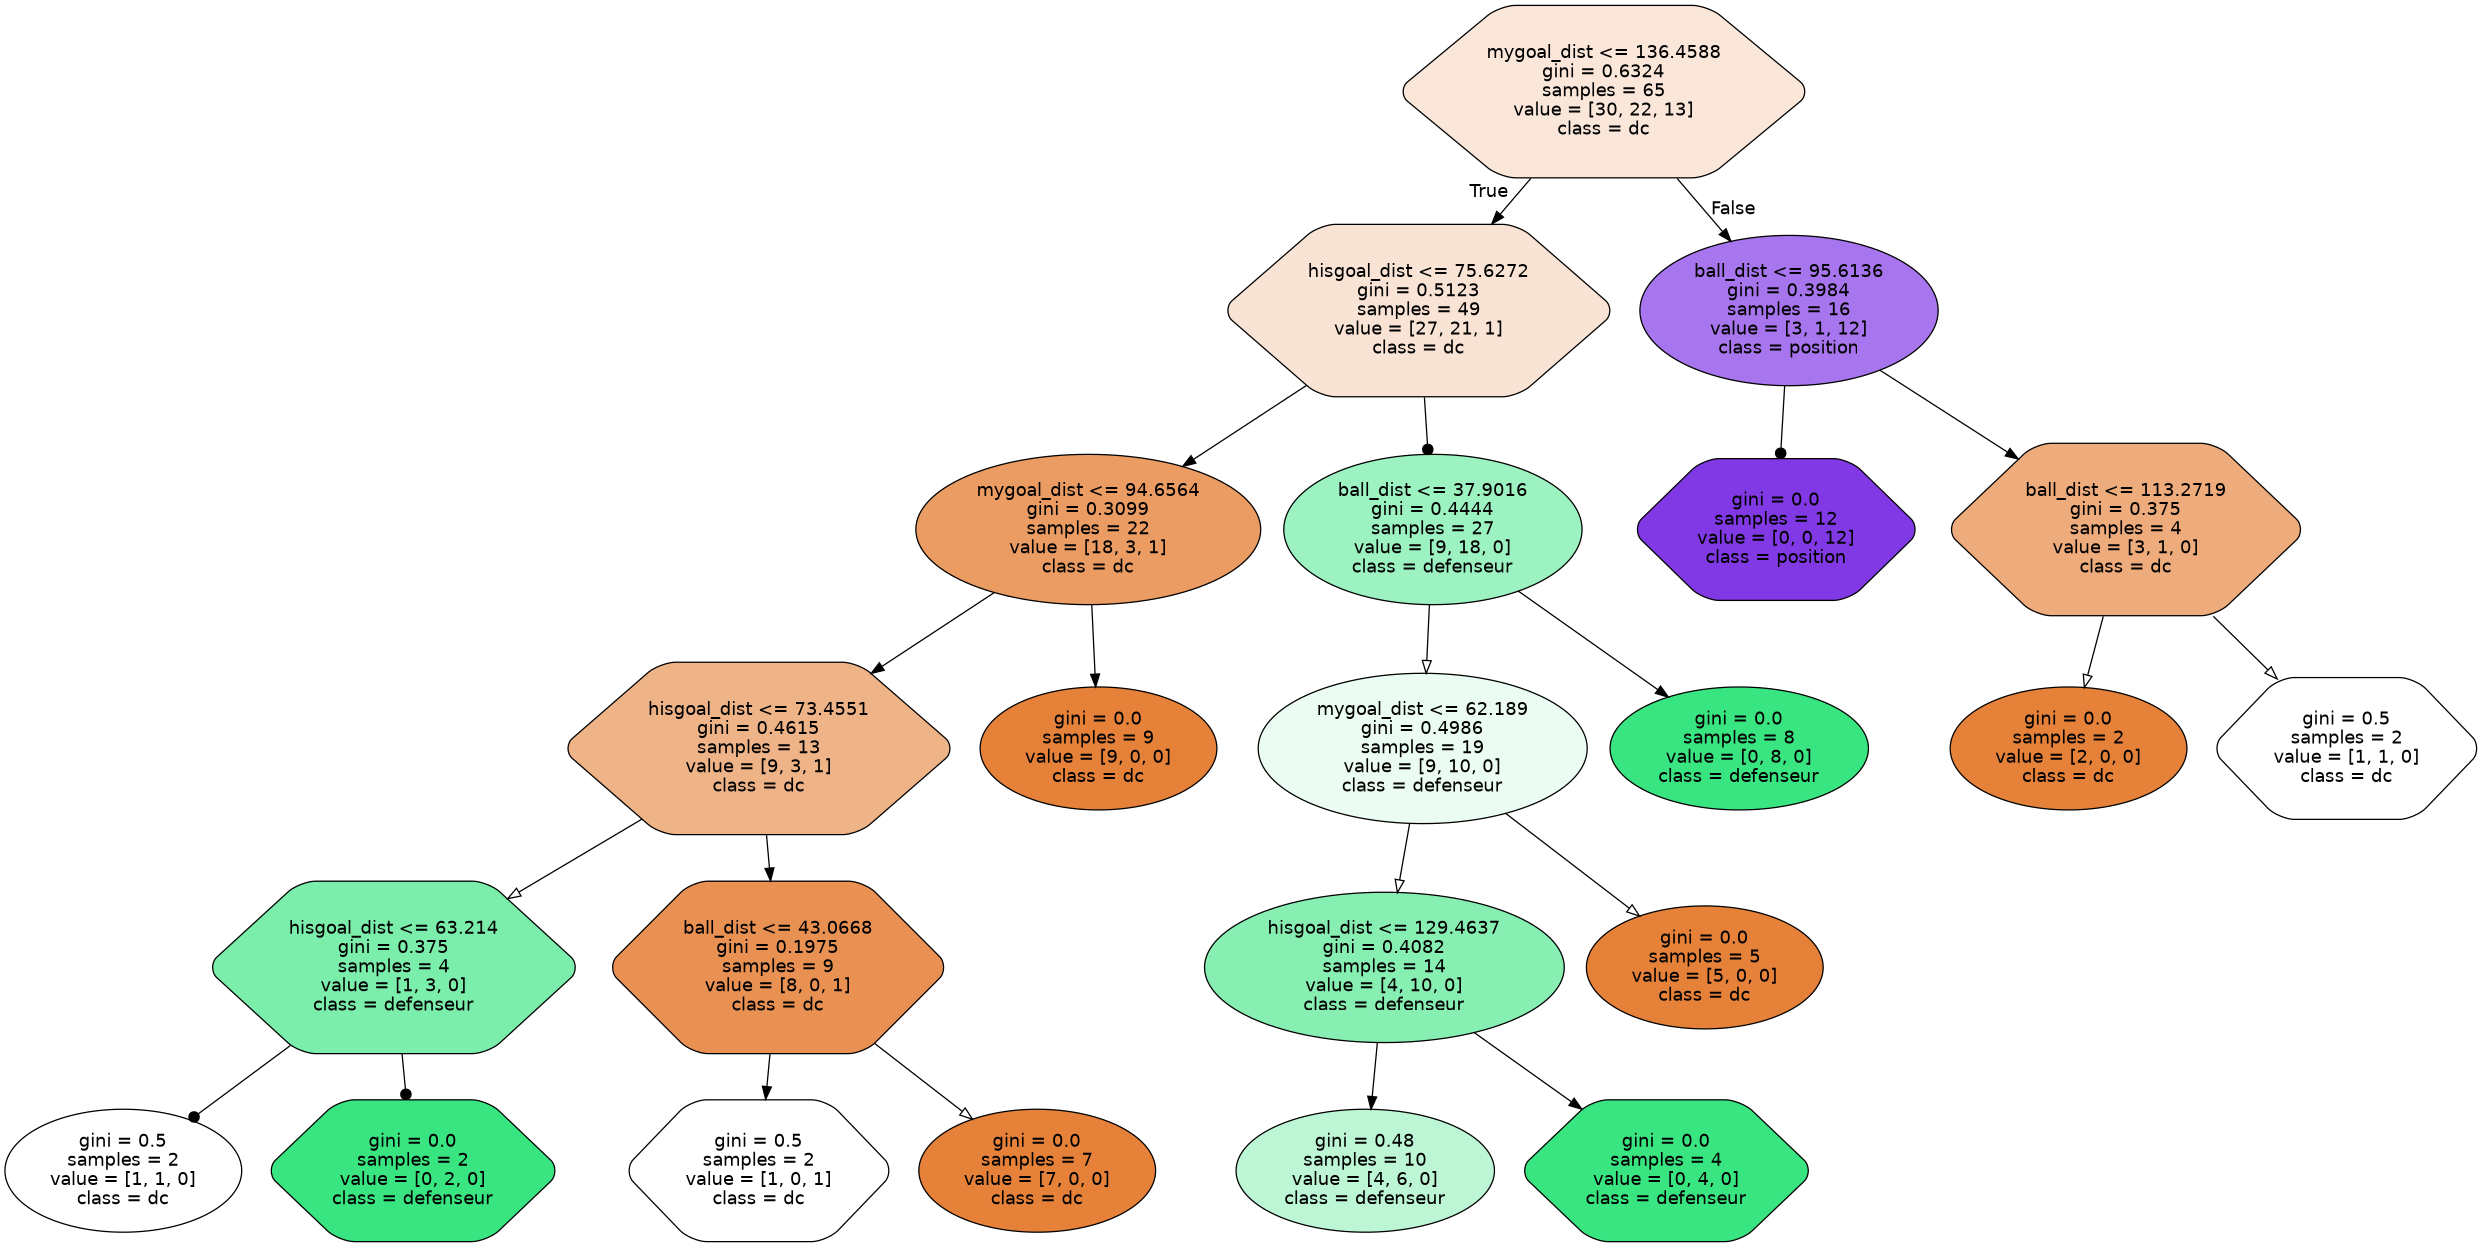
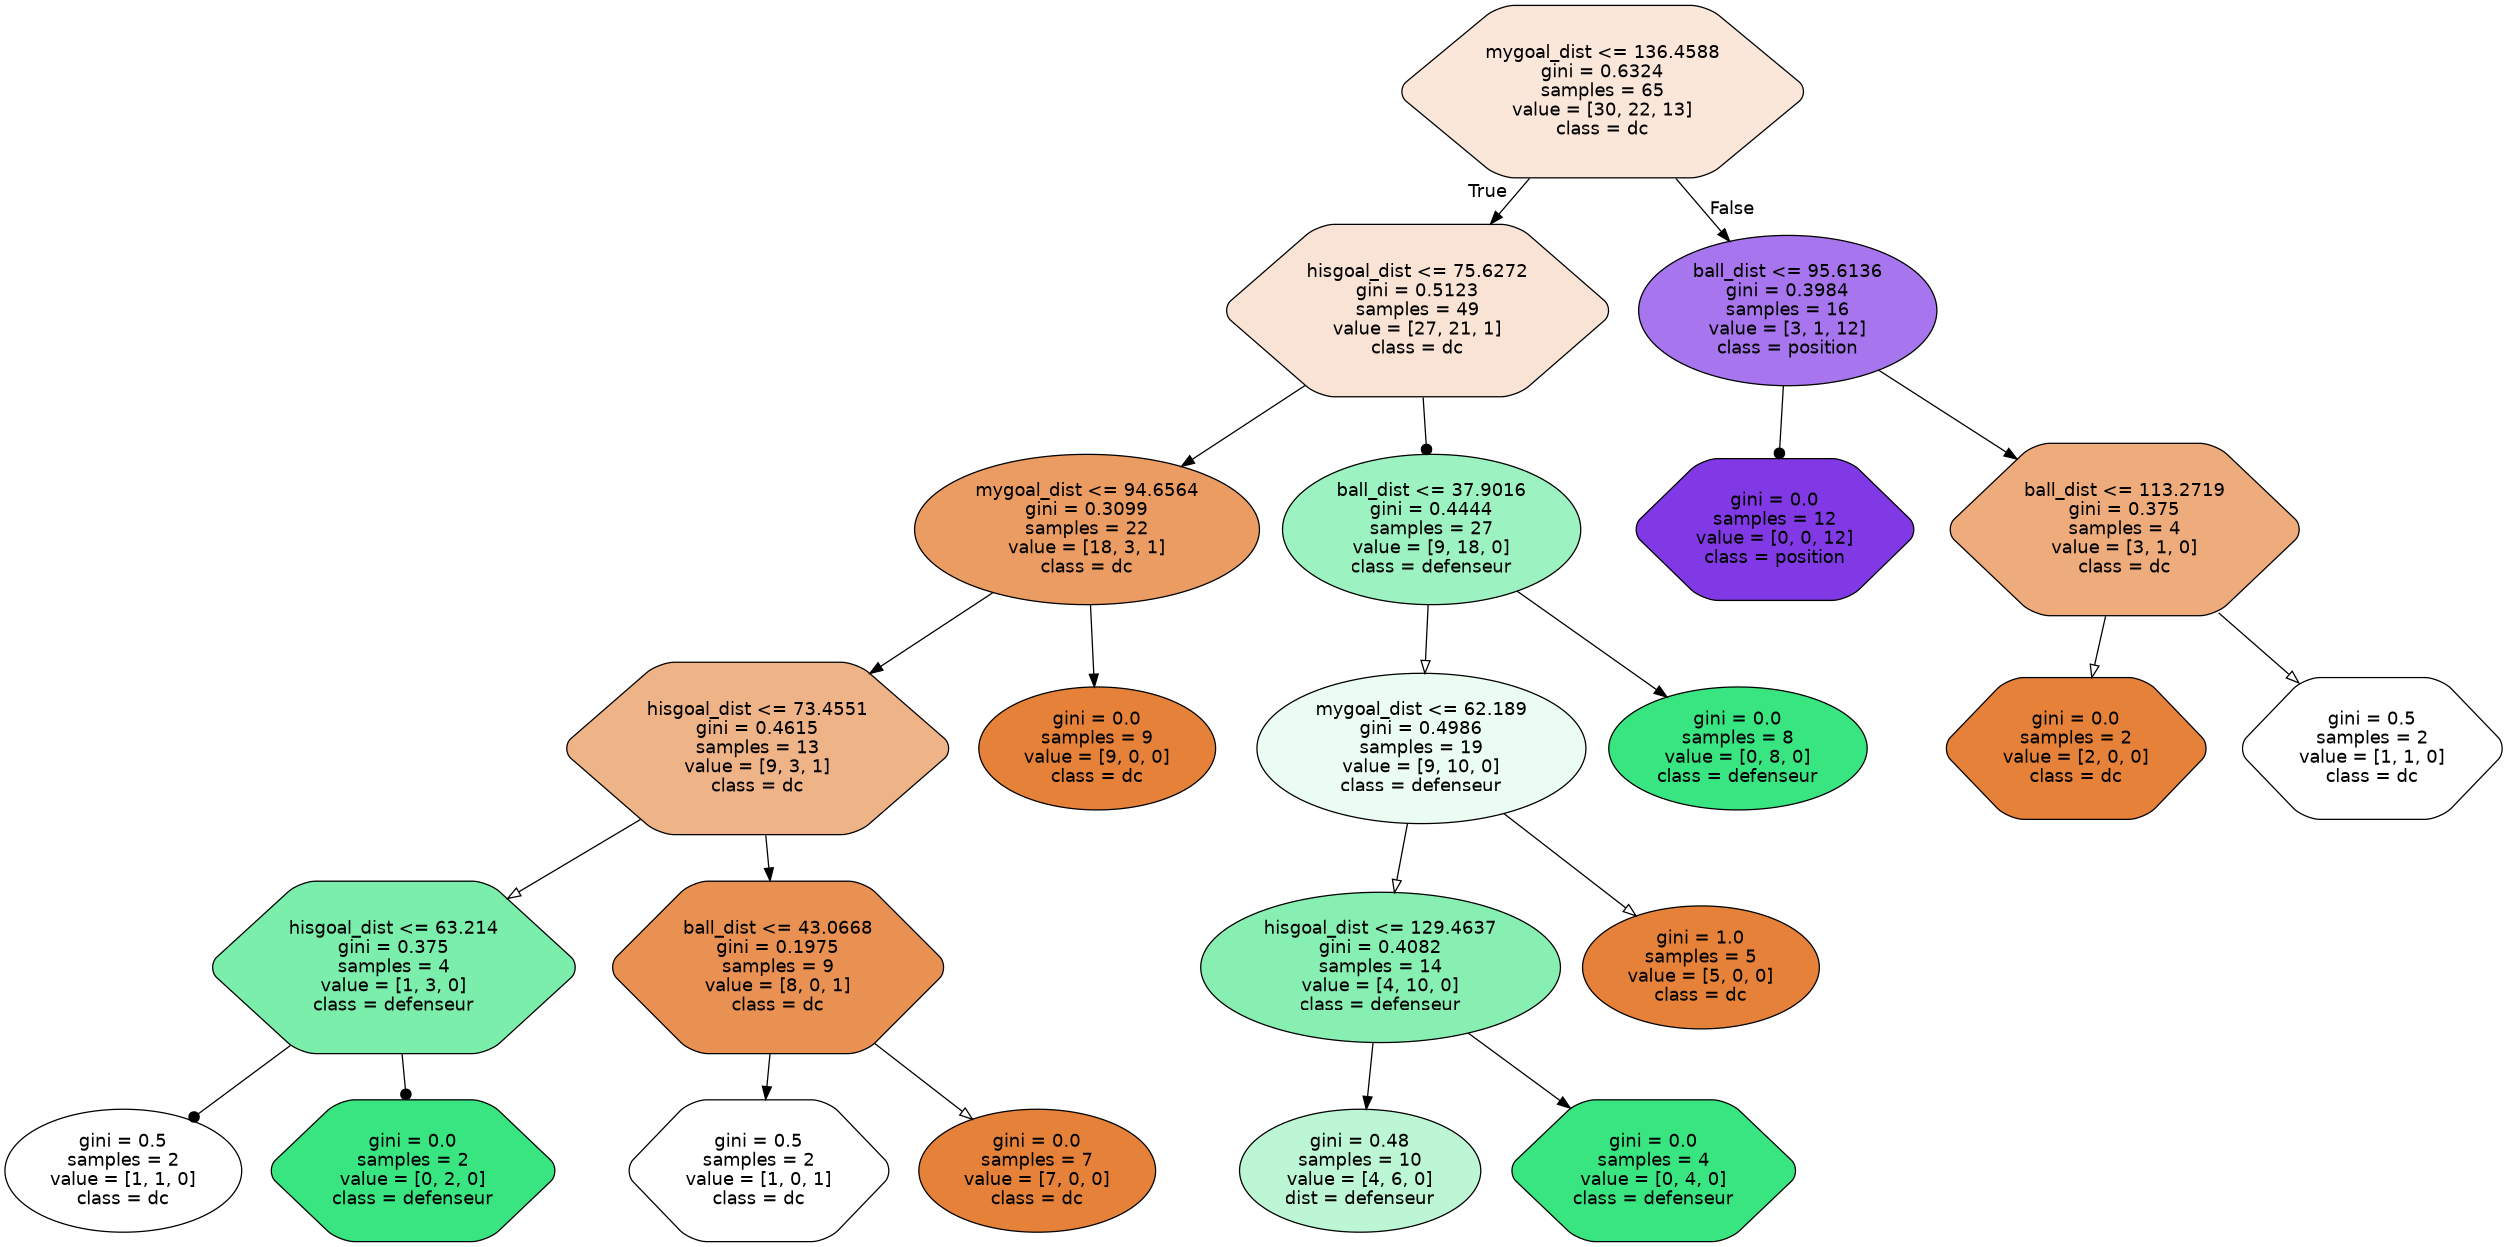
(2069, 748) -> (2076, 748)
(1705, 967) -> (1701, 967)
(1365, 1171) -> (1360, 1171)
